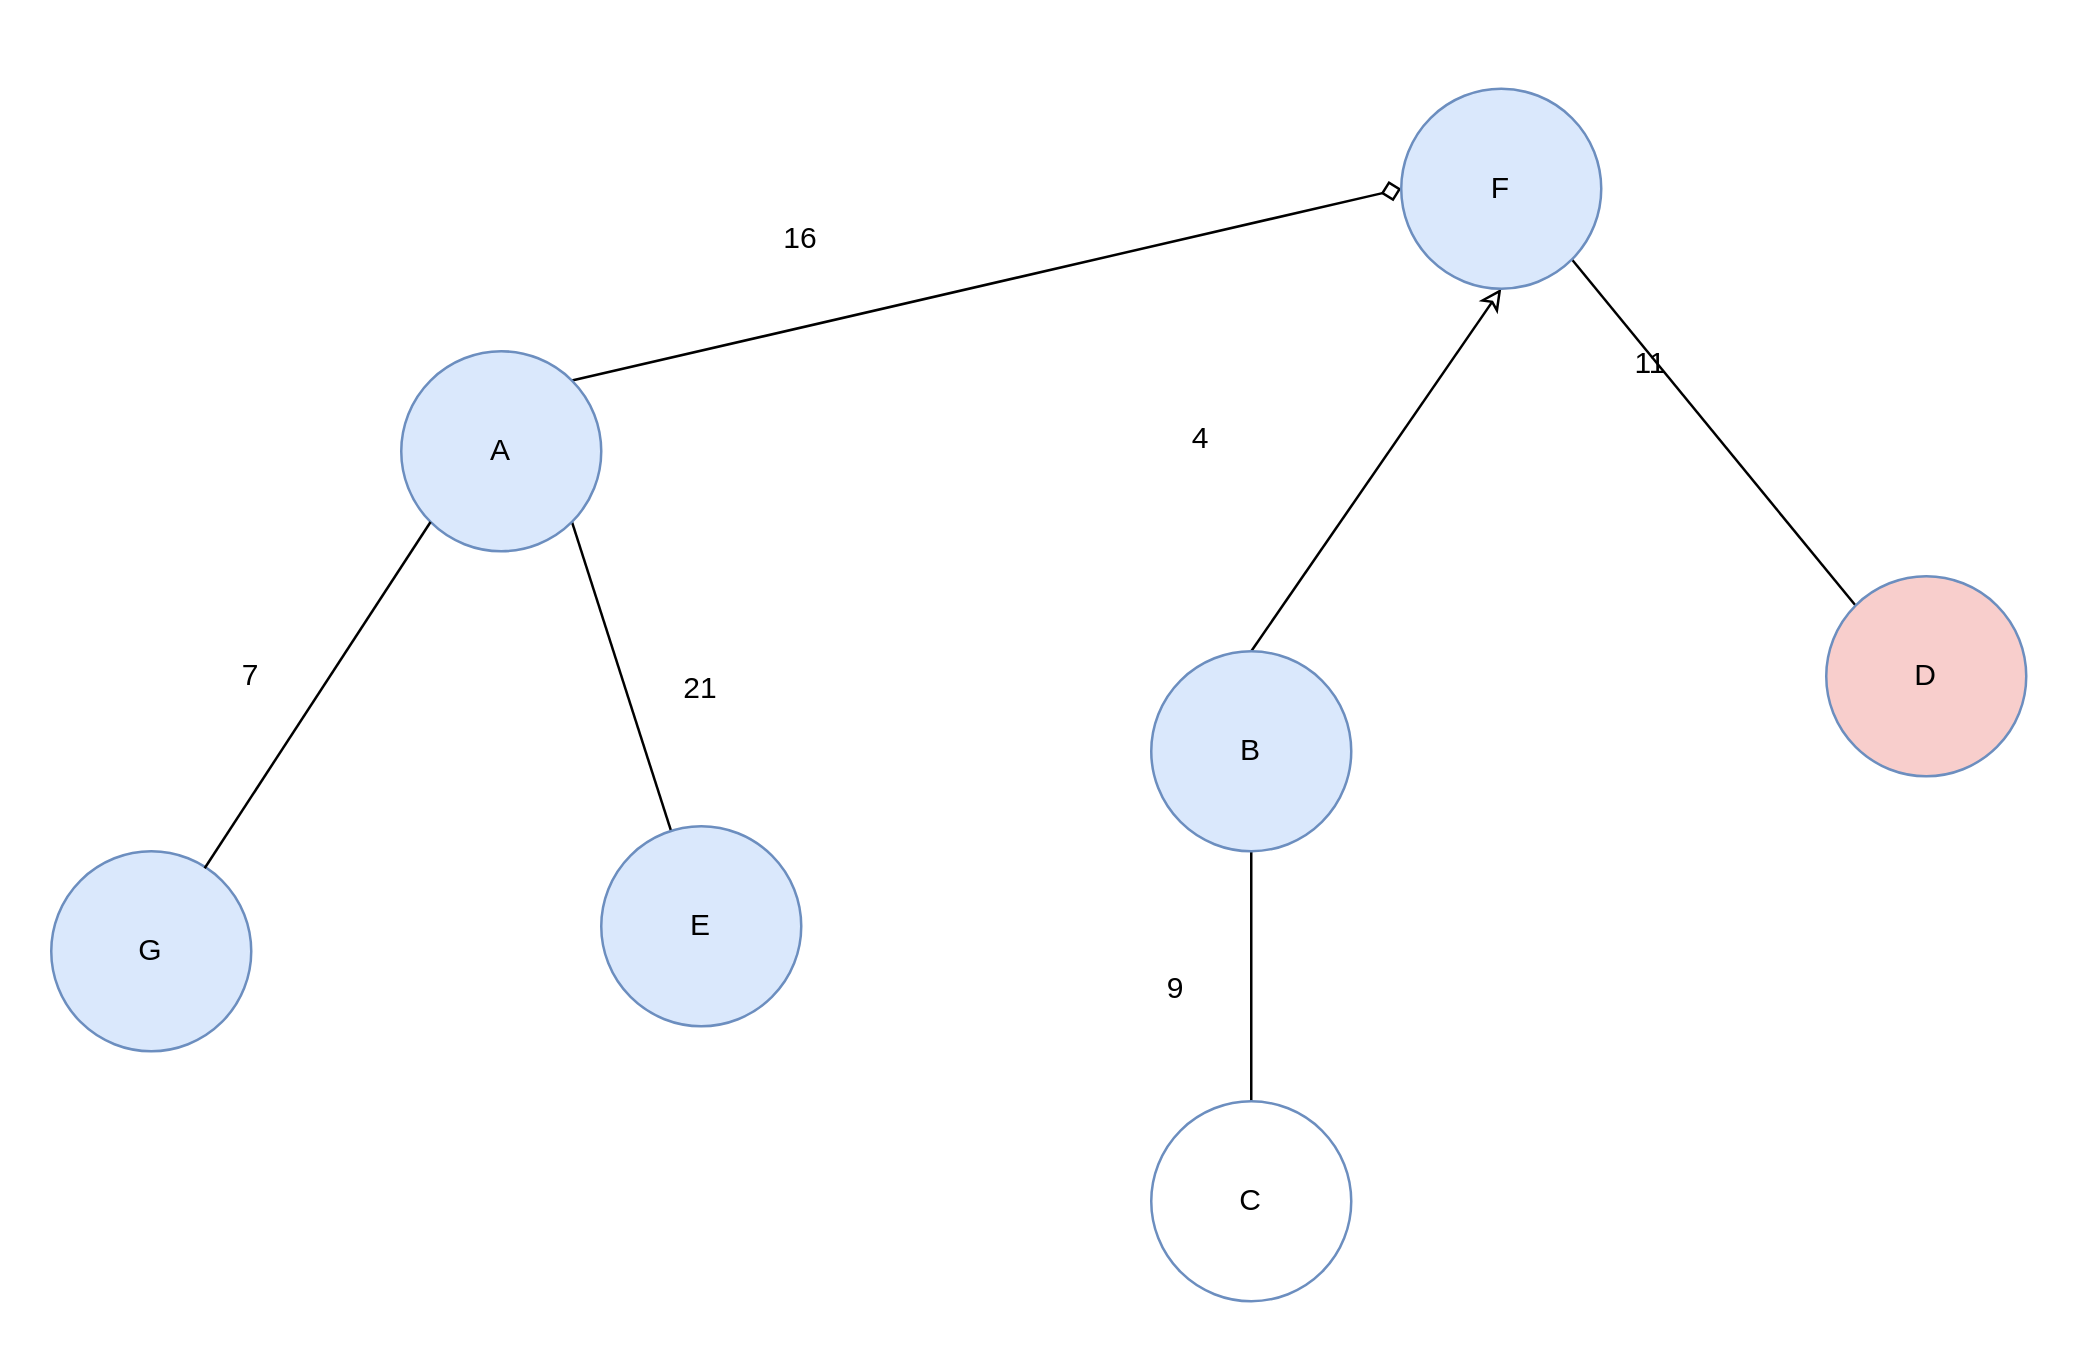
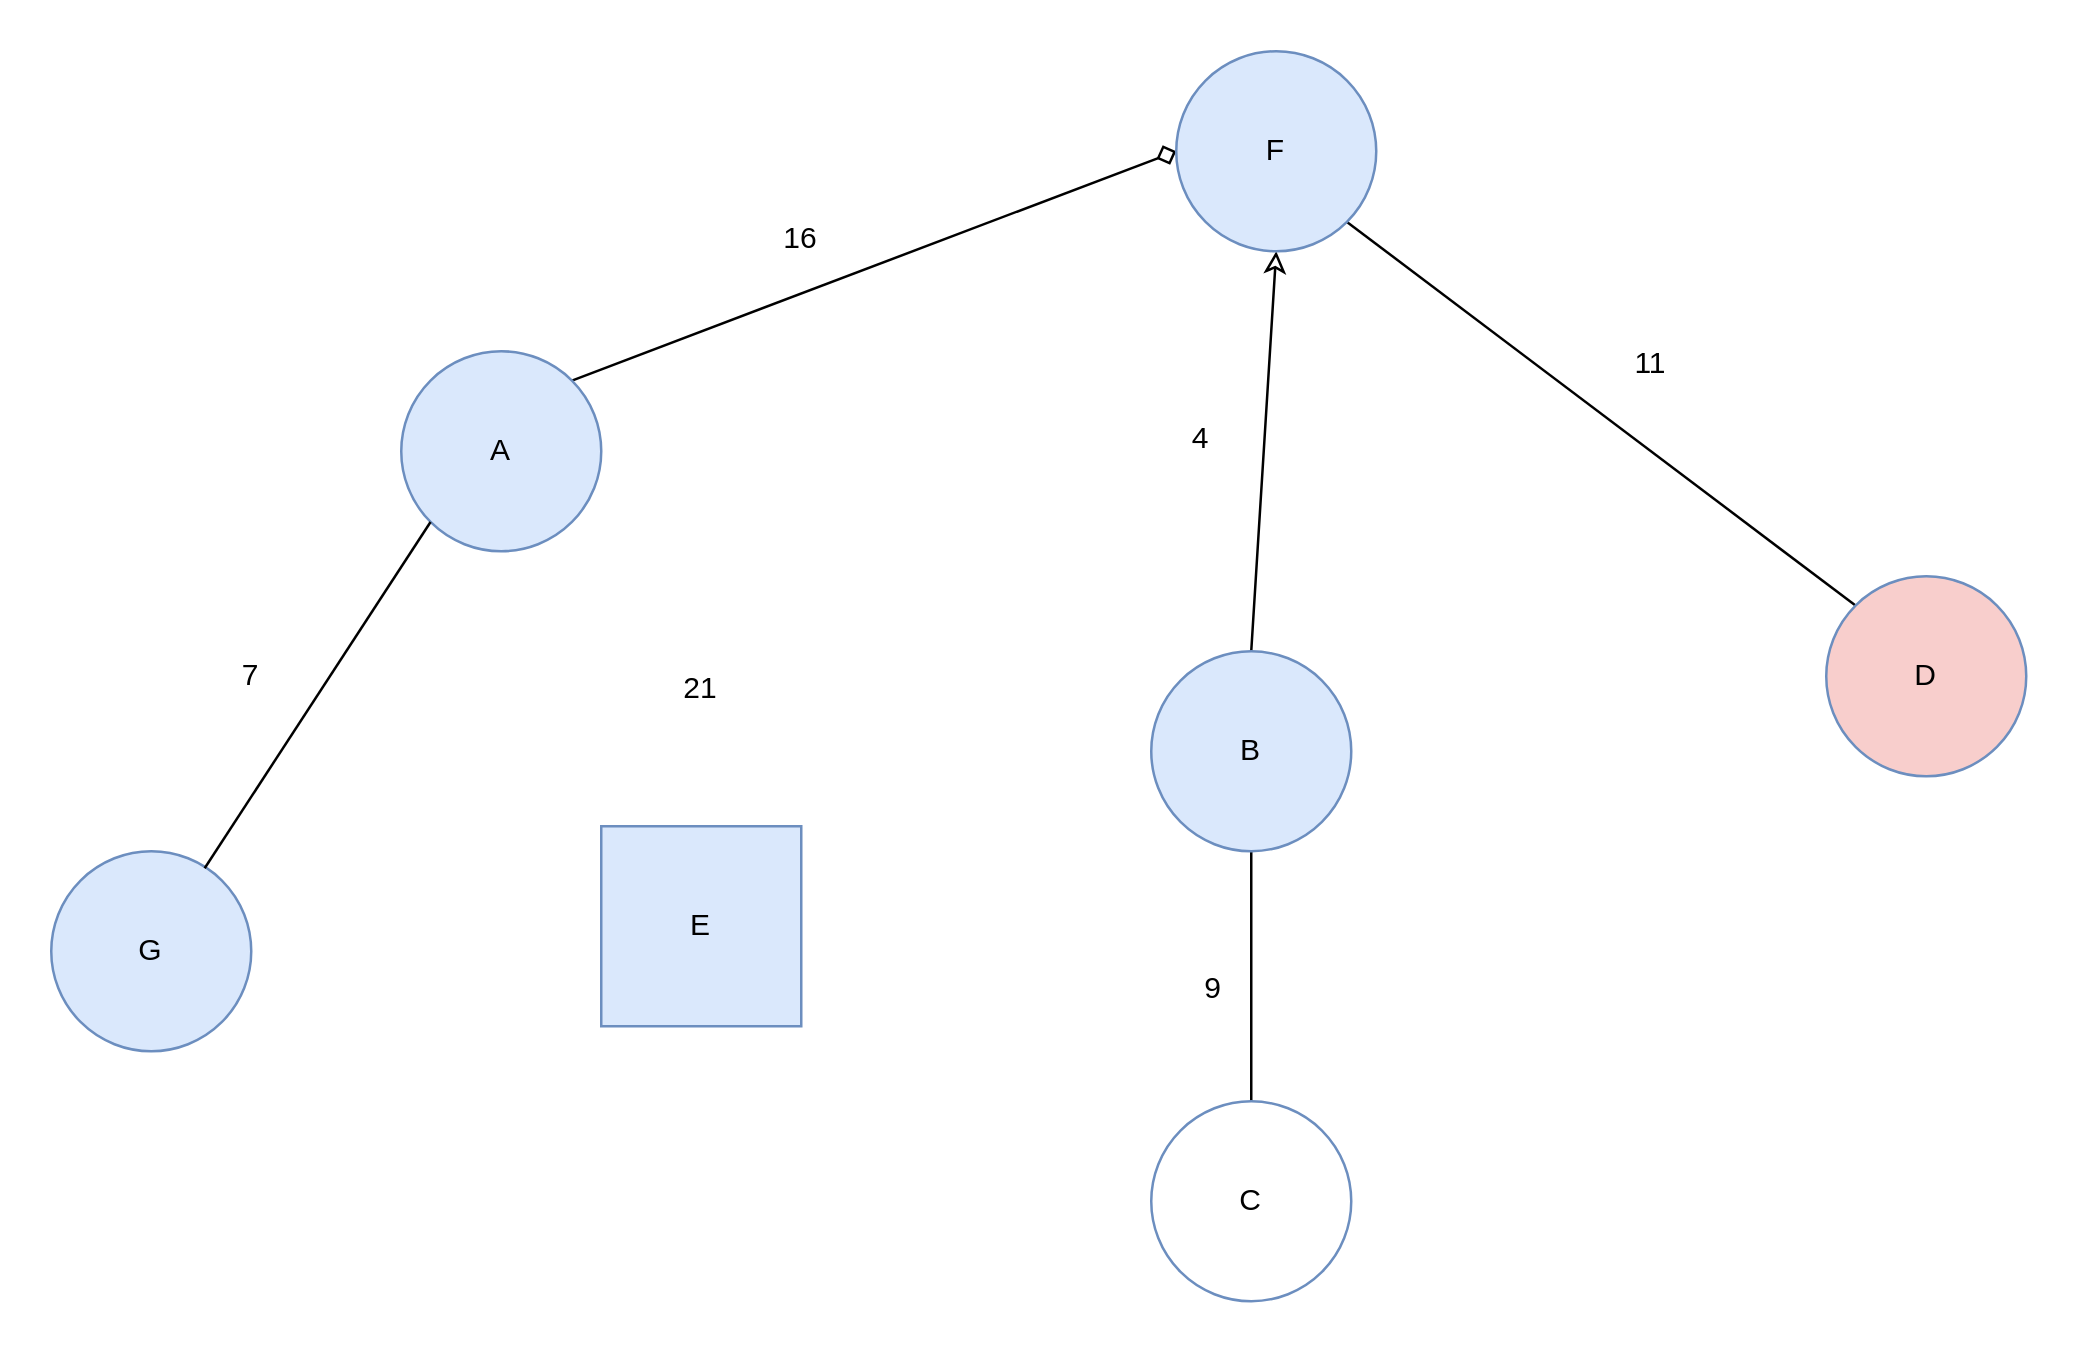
(1501, 189) -> (1276, 151)
(622, 676) -> none
(701, 926) -> (701, 926)
(1176, 989) -> (1214, 989)
